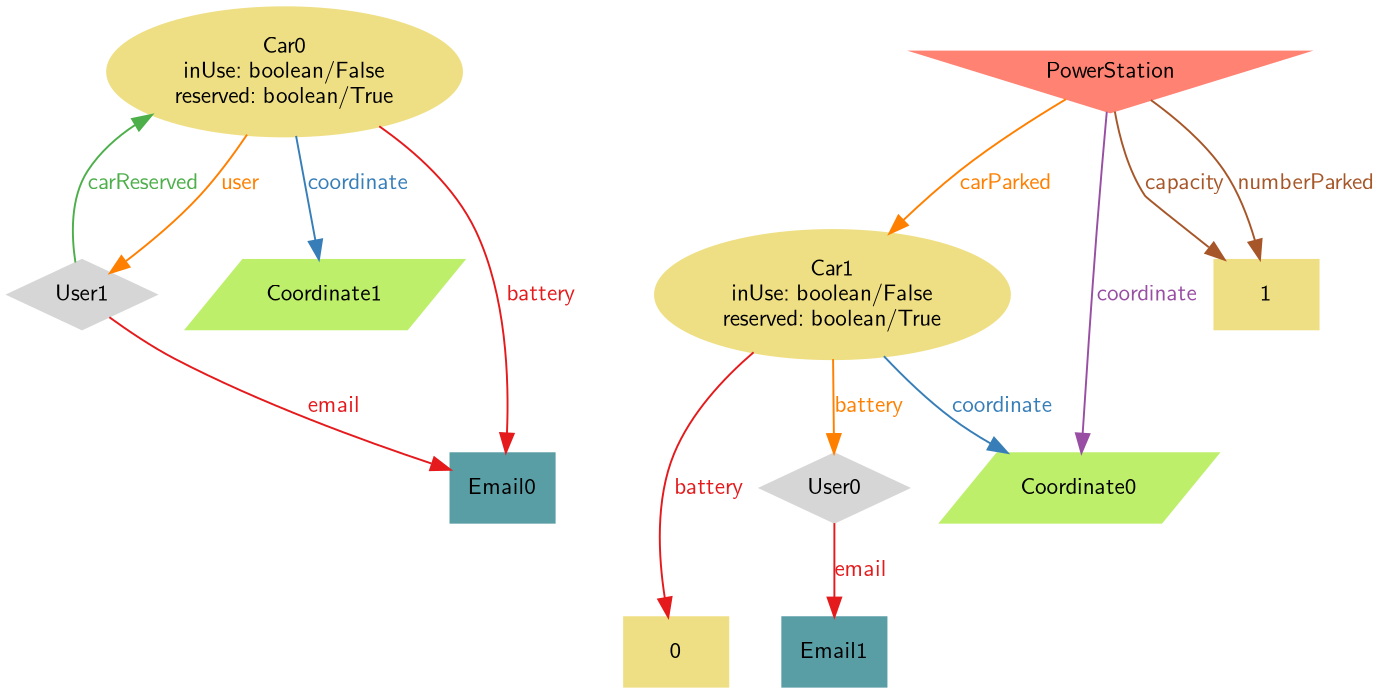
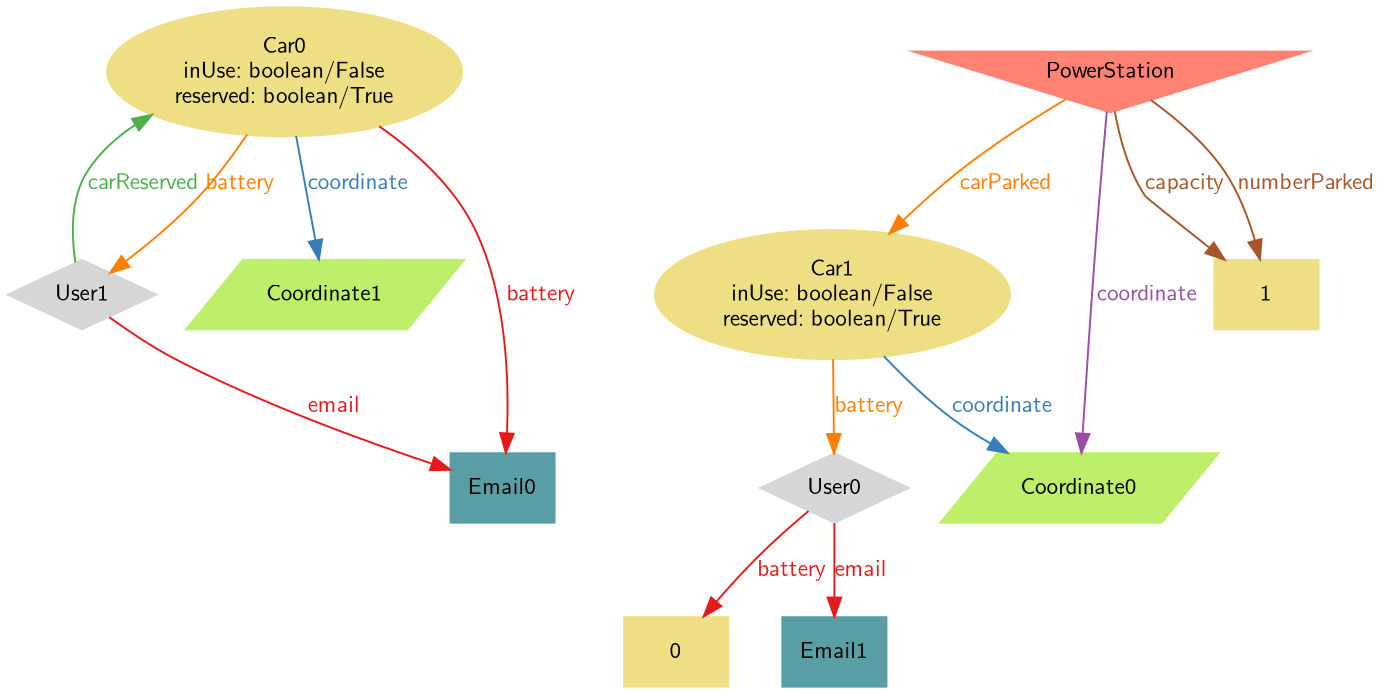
(240, 183) -> (240, 183)
(671, 461) -> (761, 554)
